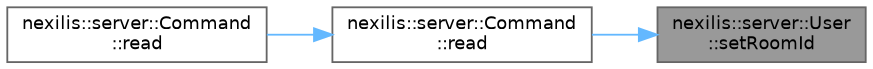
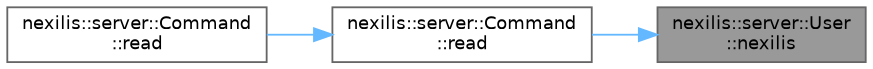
(762, 35) -> (762, 35)
